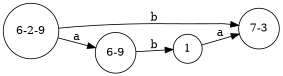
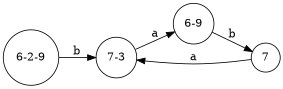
(73, 42) -> (151, 42)
(188, 49) -> (266, 58)
